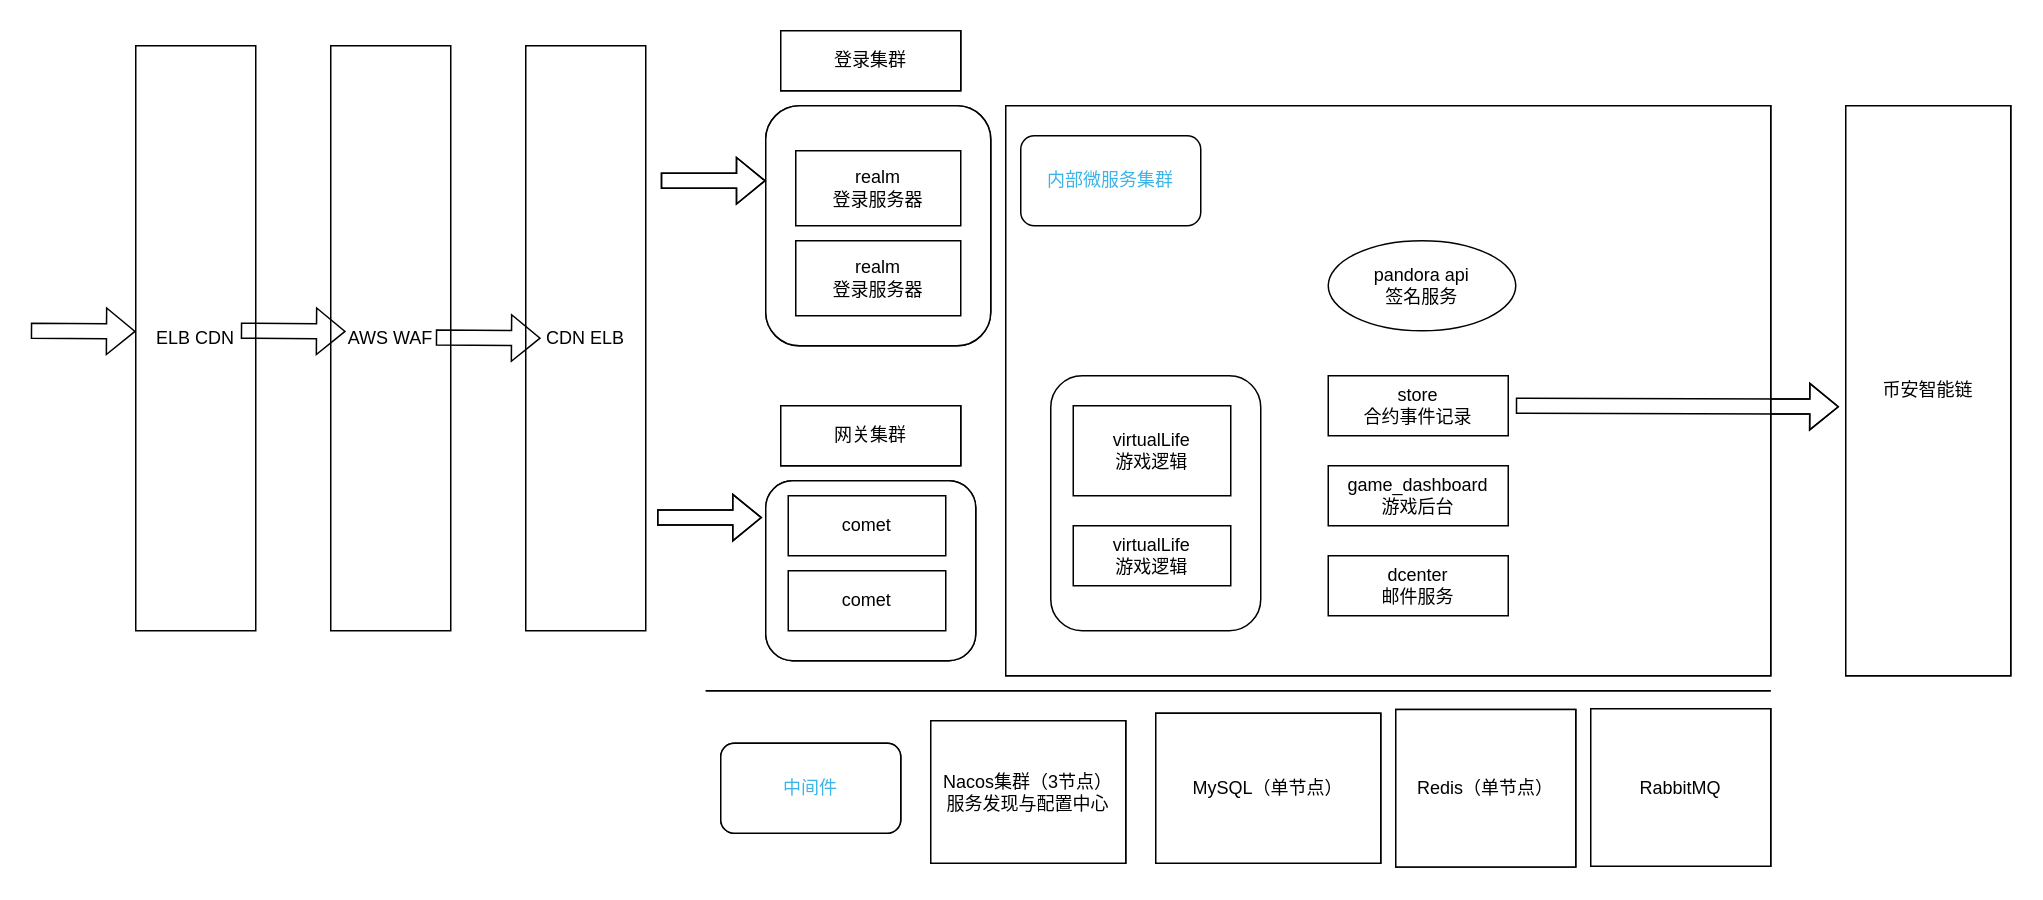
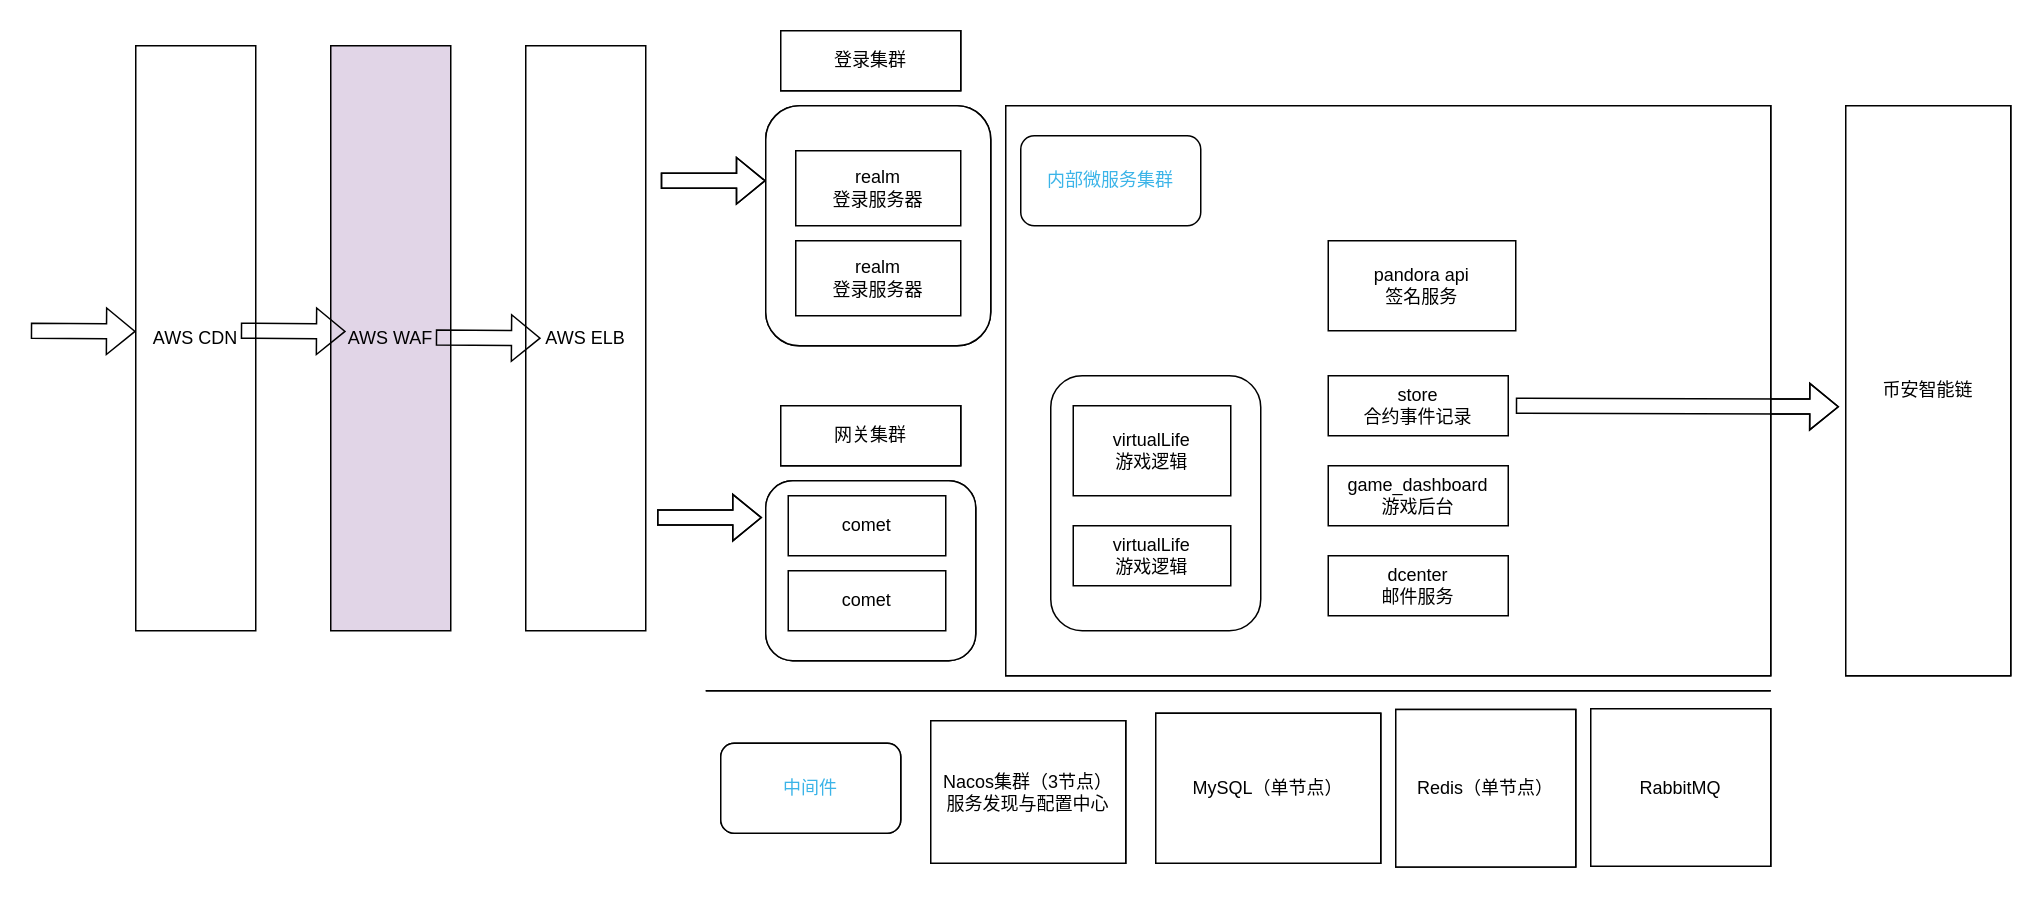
(1422, 286) -> (1422, 286)
(196, 338) -> (196, 338)
(391, 338) -> (391, 338)
(586, 338) -> (586, 338)
